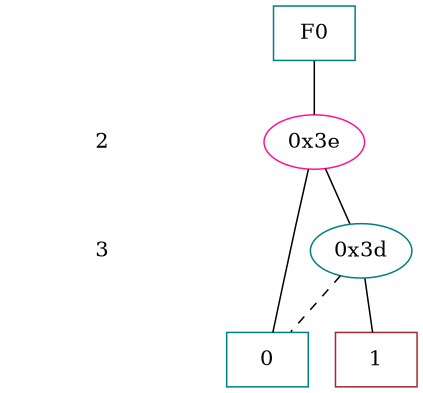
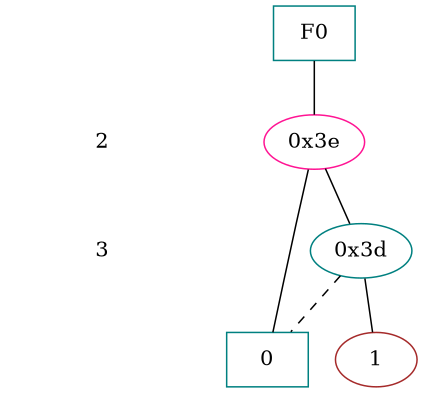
(376, 360) -> (376, 360)
